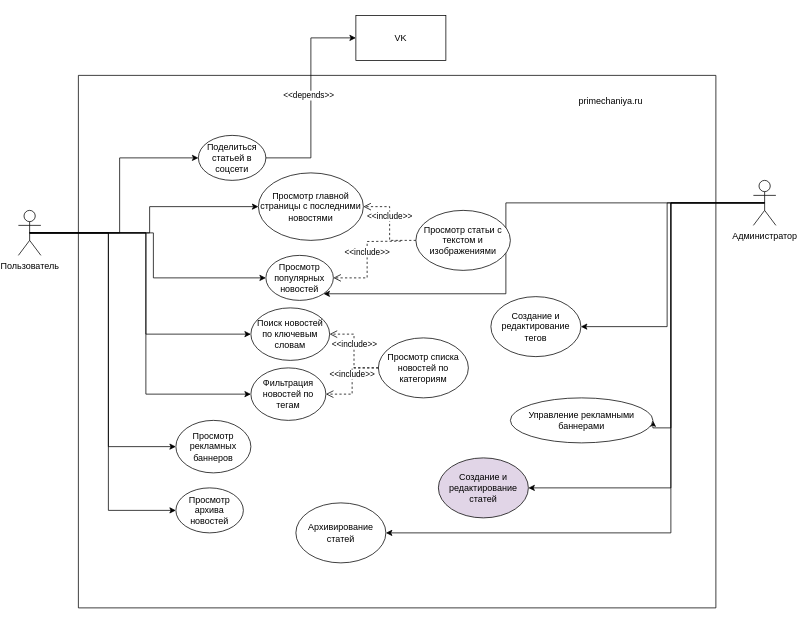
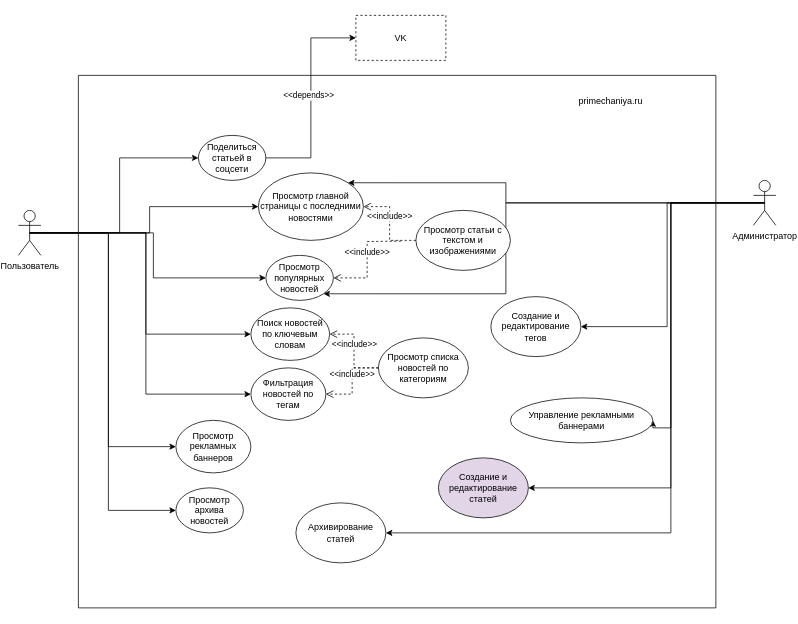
(401, 38) -> (401, 38)
none -> (431, 183)
